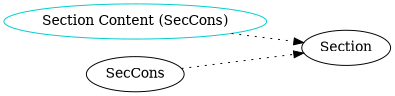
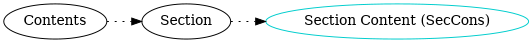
(263, 37) -> (243, 21)
(135, 74) -> (55, 21)
